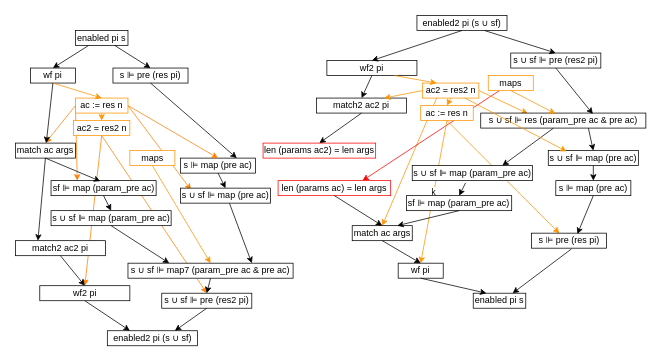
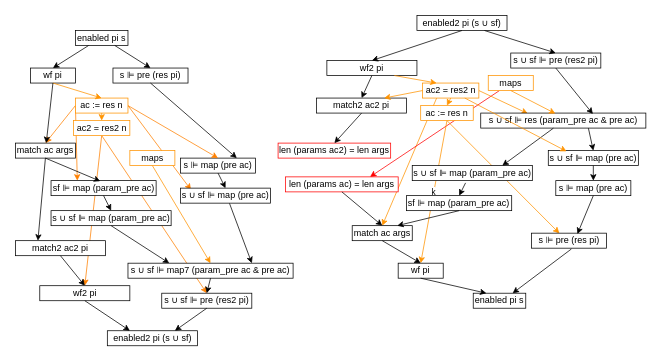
(319, 150) -> (334, 150)
(334, 188) -> (342, 184)
